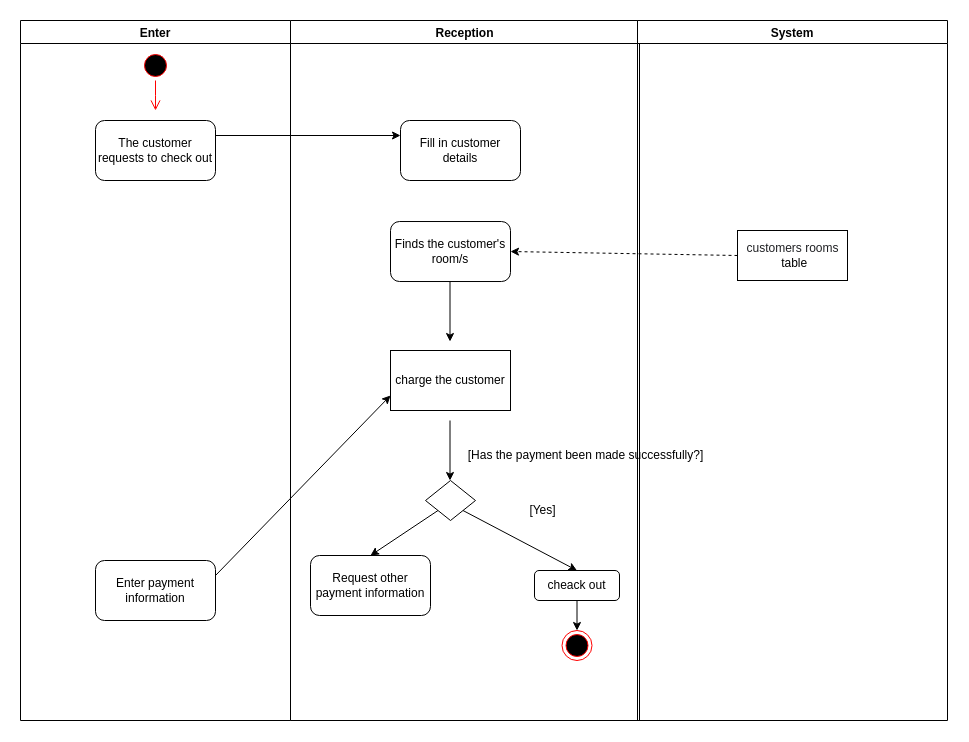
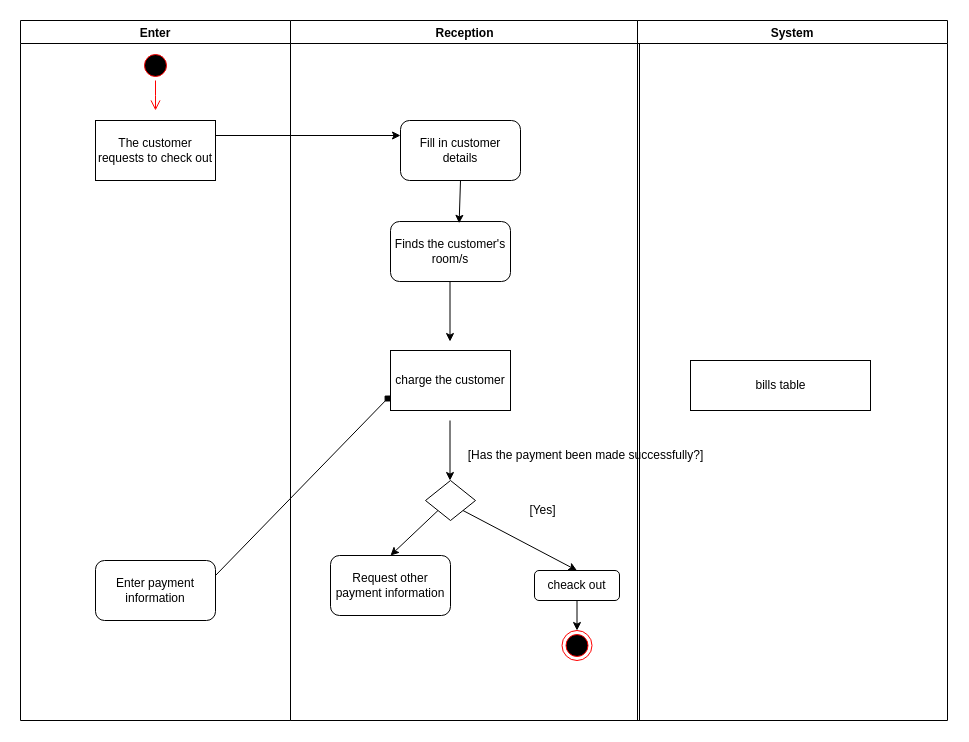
(156, 151) -> (156, 151)
none -> (460, 199)
(627, 254) -> none
(793, 256) -> none
none -> (781, 386)
(385, 402) -> (384, 402)
(371, 586) -> (391, 586)
